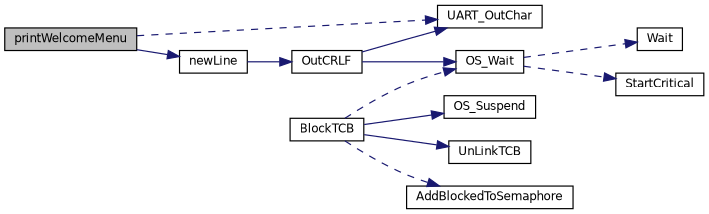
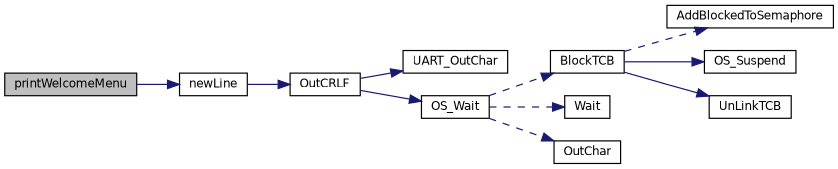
(281, 28) -> none
(660, 84) -> (587, 152)
(392, 91) -> (516, 86)
